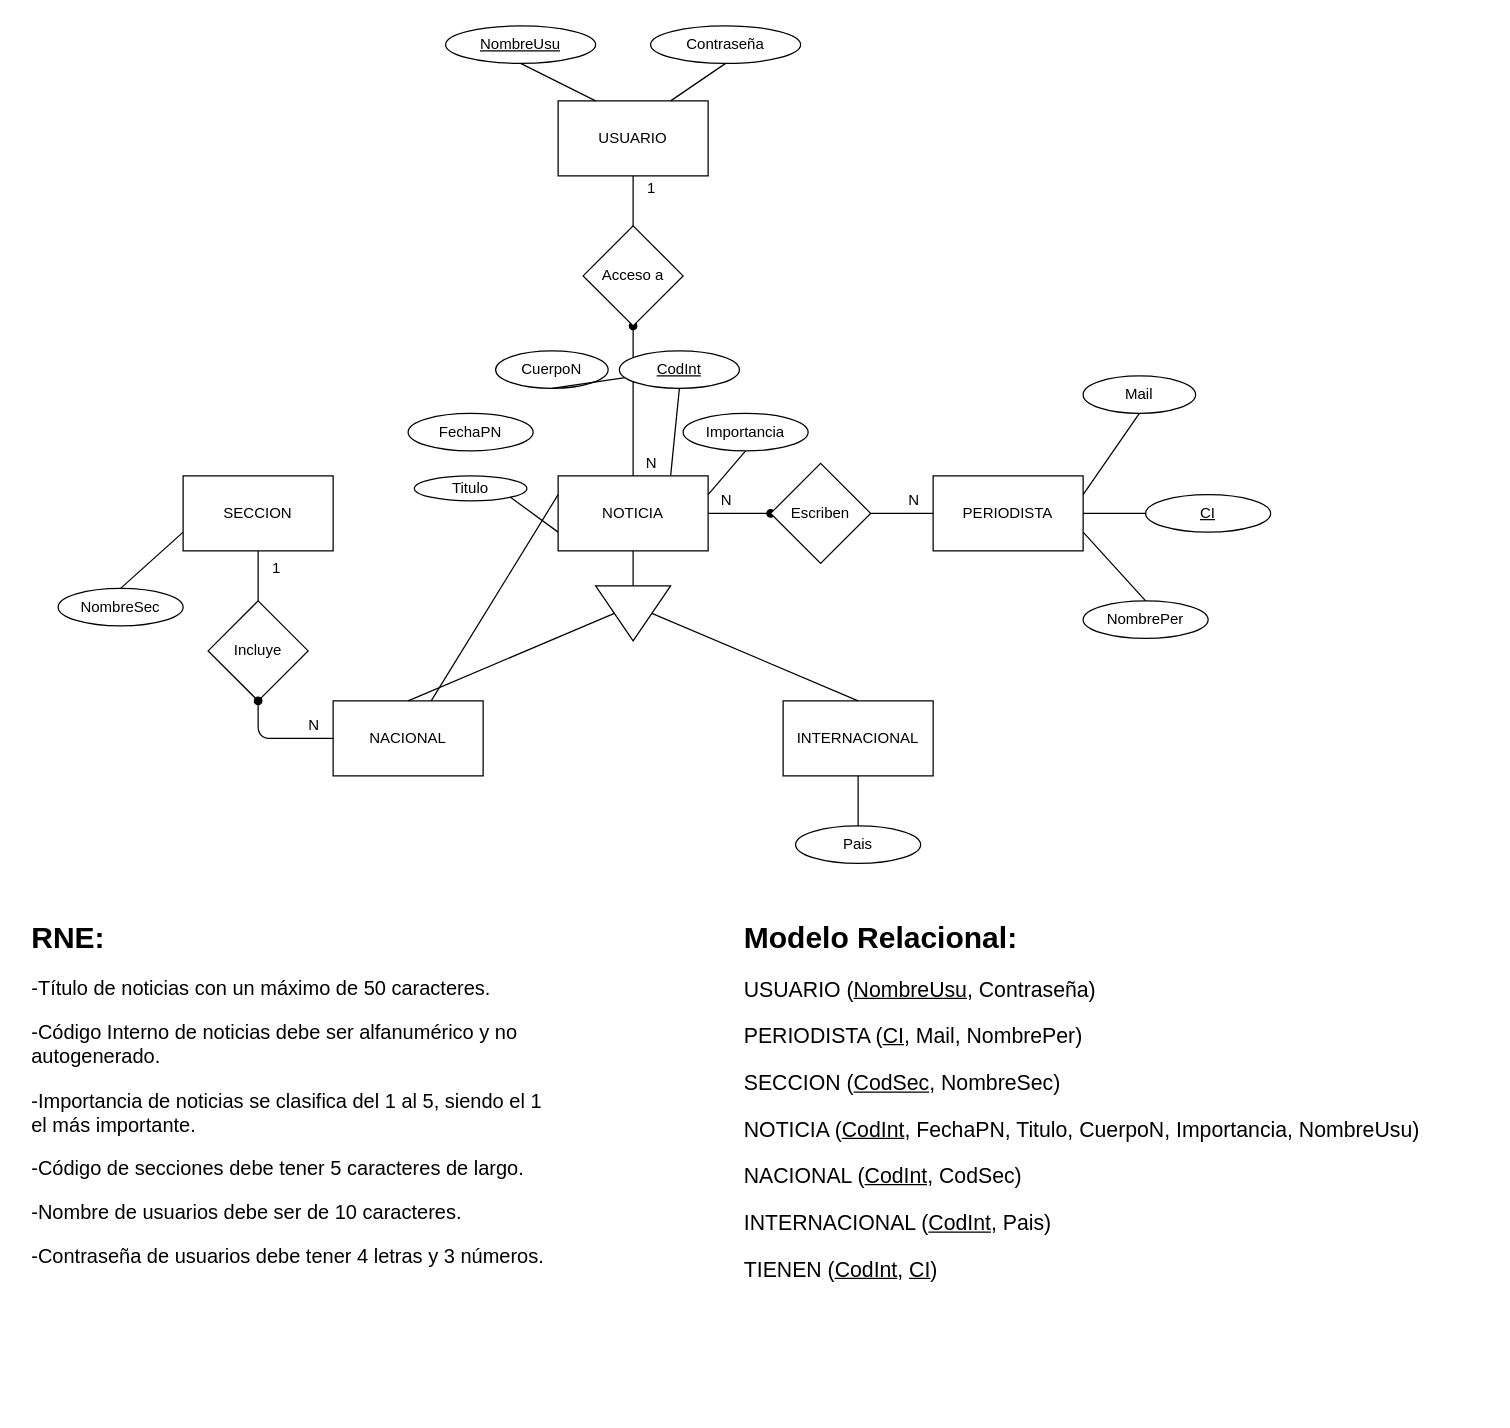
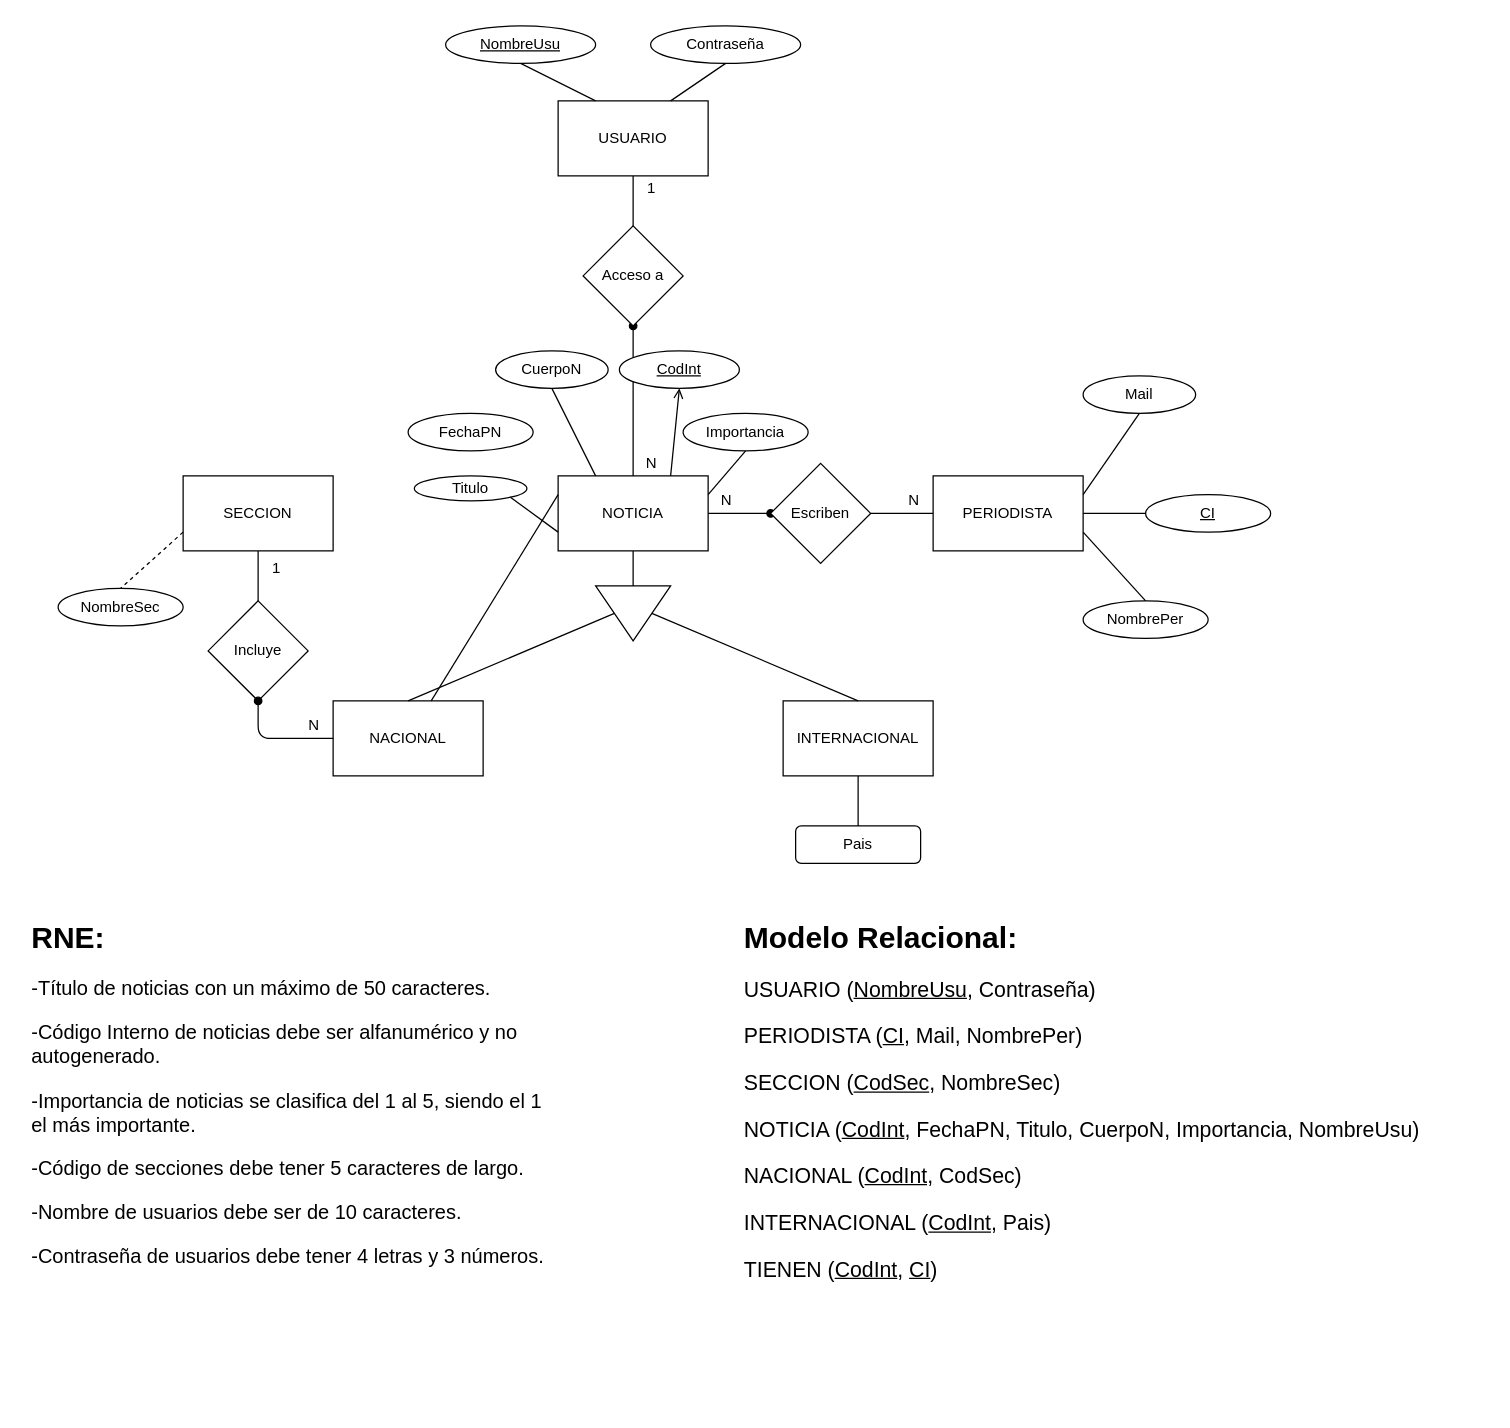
(588, 383) -> (574, 431)
(679, 393) -> (679, 394)
(151, 561) -> (151, 561)
(858, 844) -> (858, 844)
